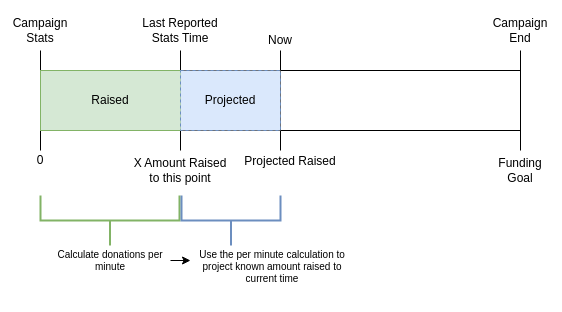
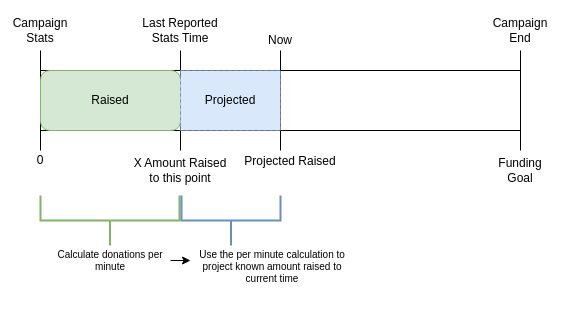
(111, 101) -> (111, 101)
